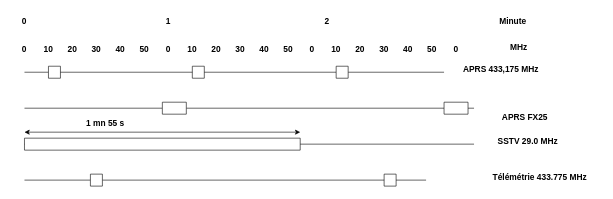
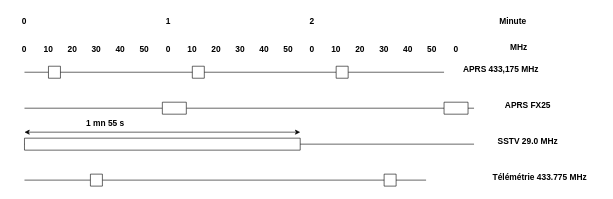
(327, 21) -> (312, 21)
(525, 117) -> (528, 105)
